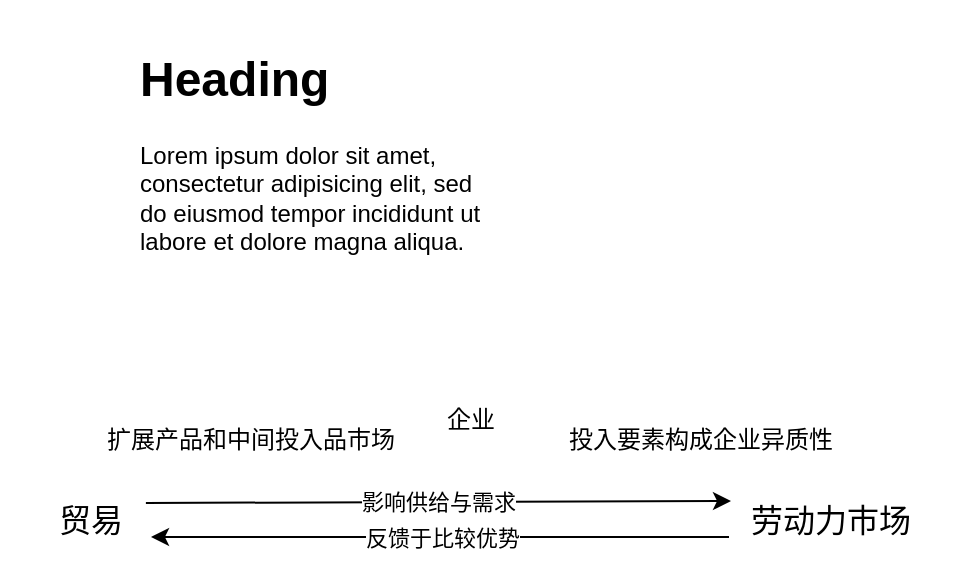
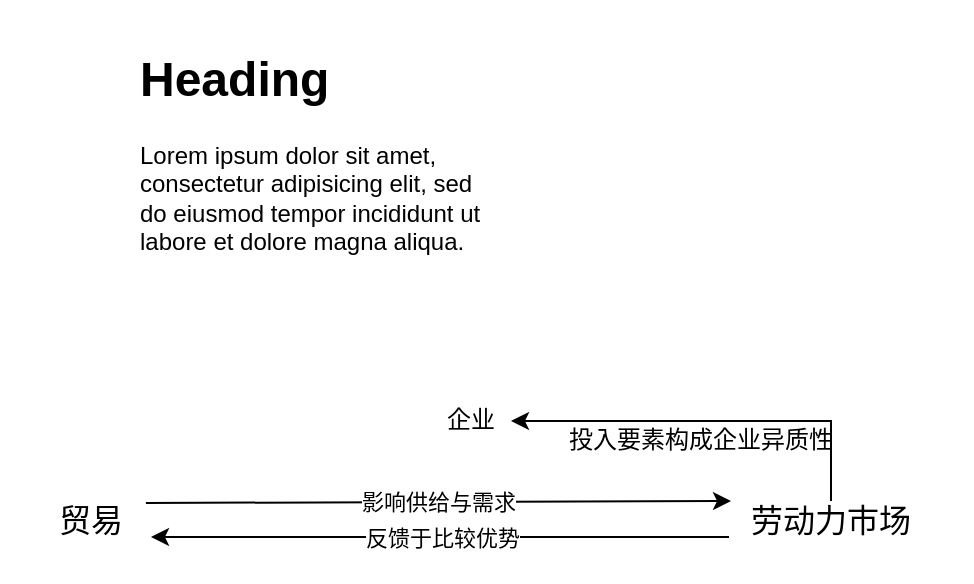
none -> (717, 421)
(251, 441) -> none
